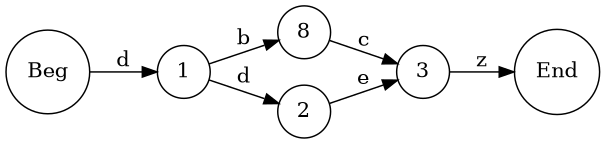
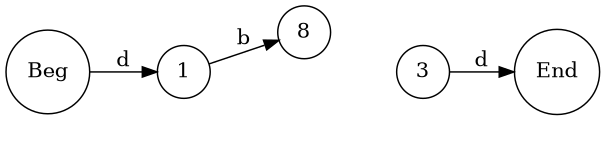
(357, 50) -> none
(482, 61) -> (482, 61)
(304, 112) -> none
